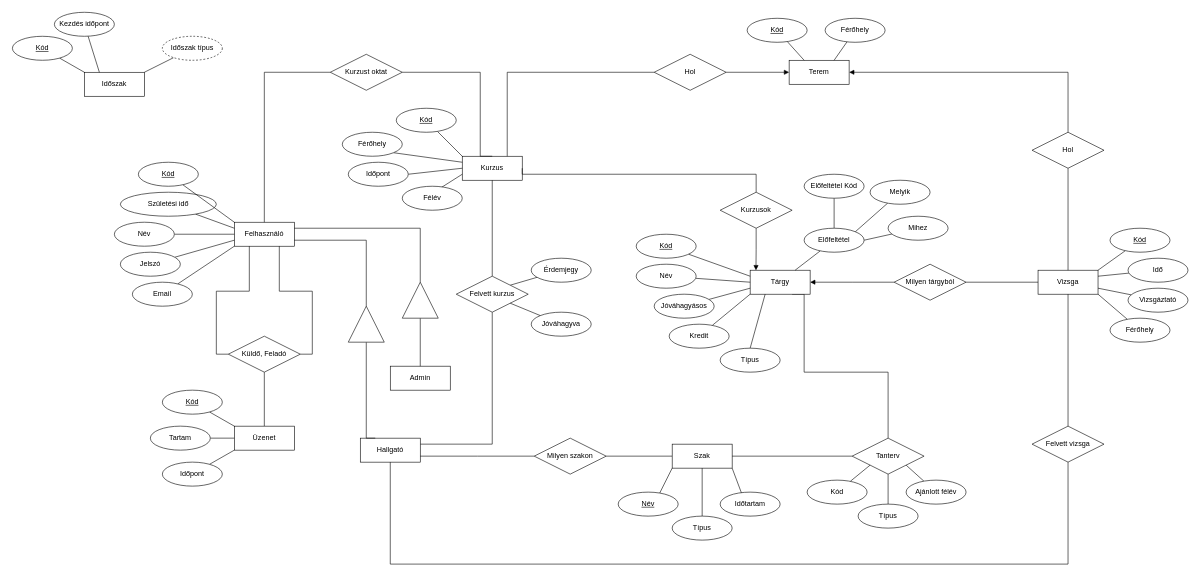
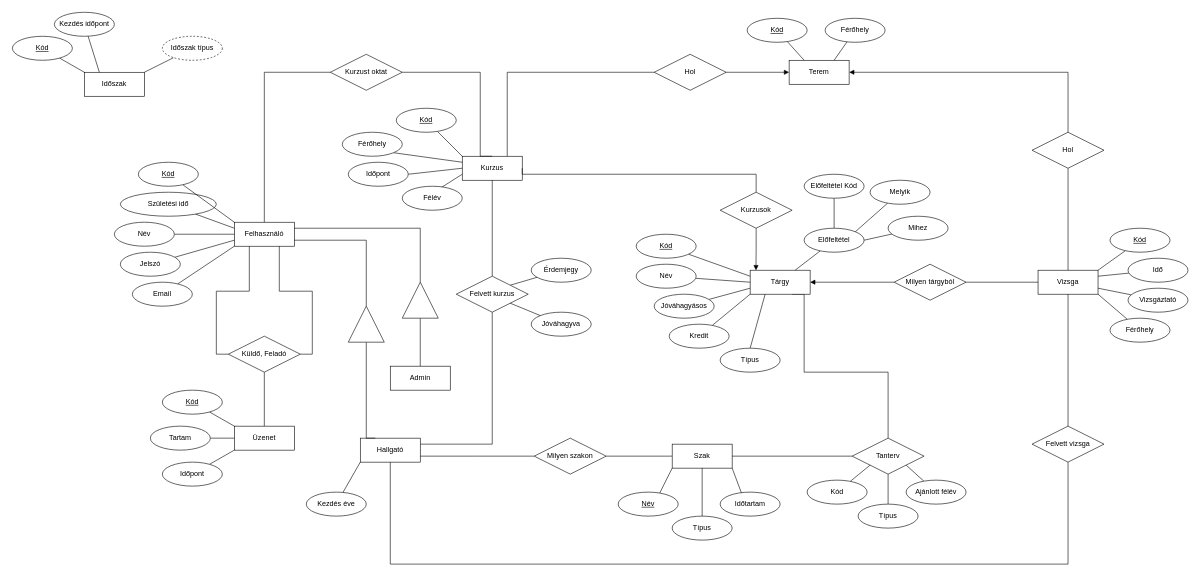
none -> (352, 477)
none -> (336, 504)
